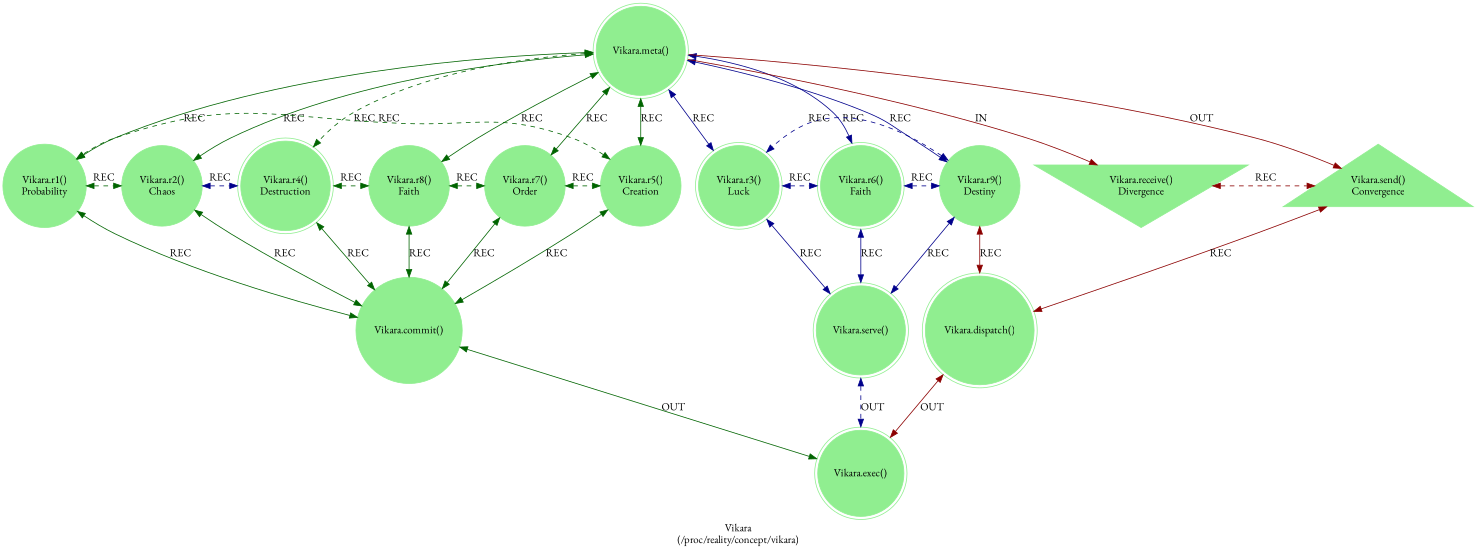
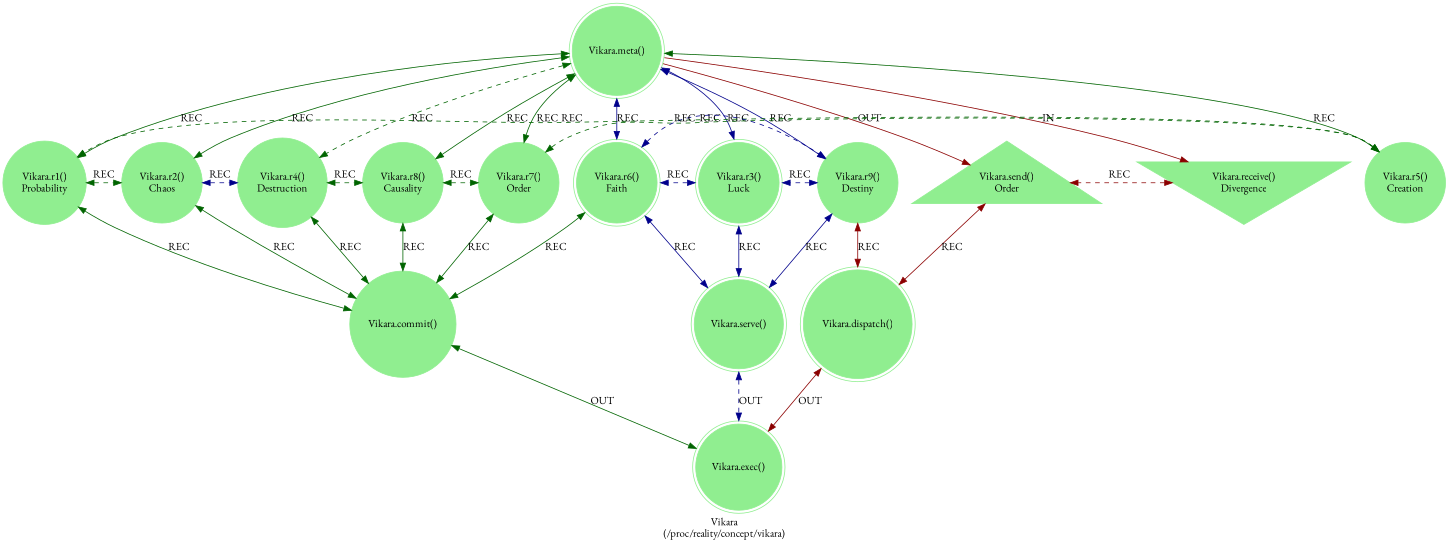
(286, 186) -> (282, 183)
(409, 186) -> (403, 183)
(1378, 186) -> (1007, 183)
(532, 258) -> (519, 258)
